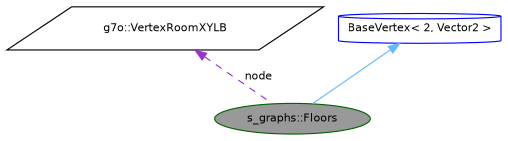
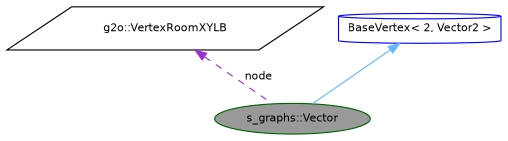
(165, 28) -> (165, 28)
(292, 119) -> (292, 119)
